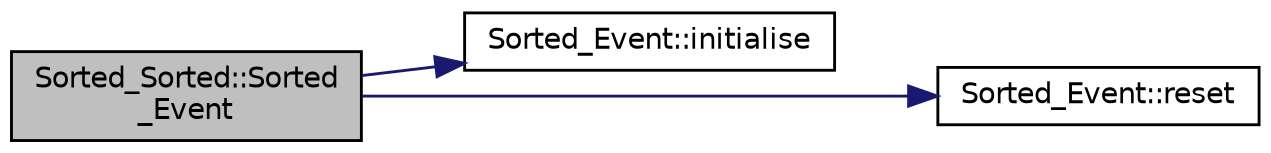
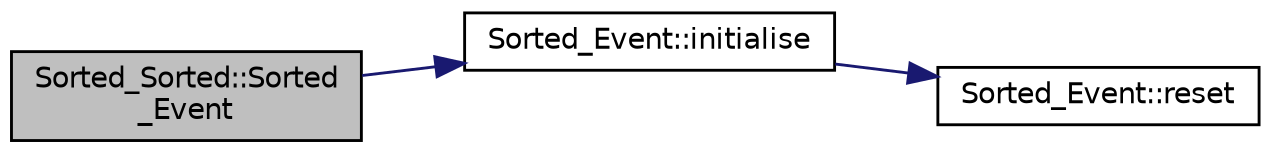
(635, 96) -> (872, 69)
